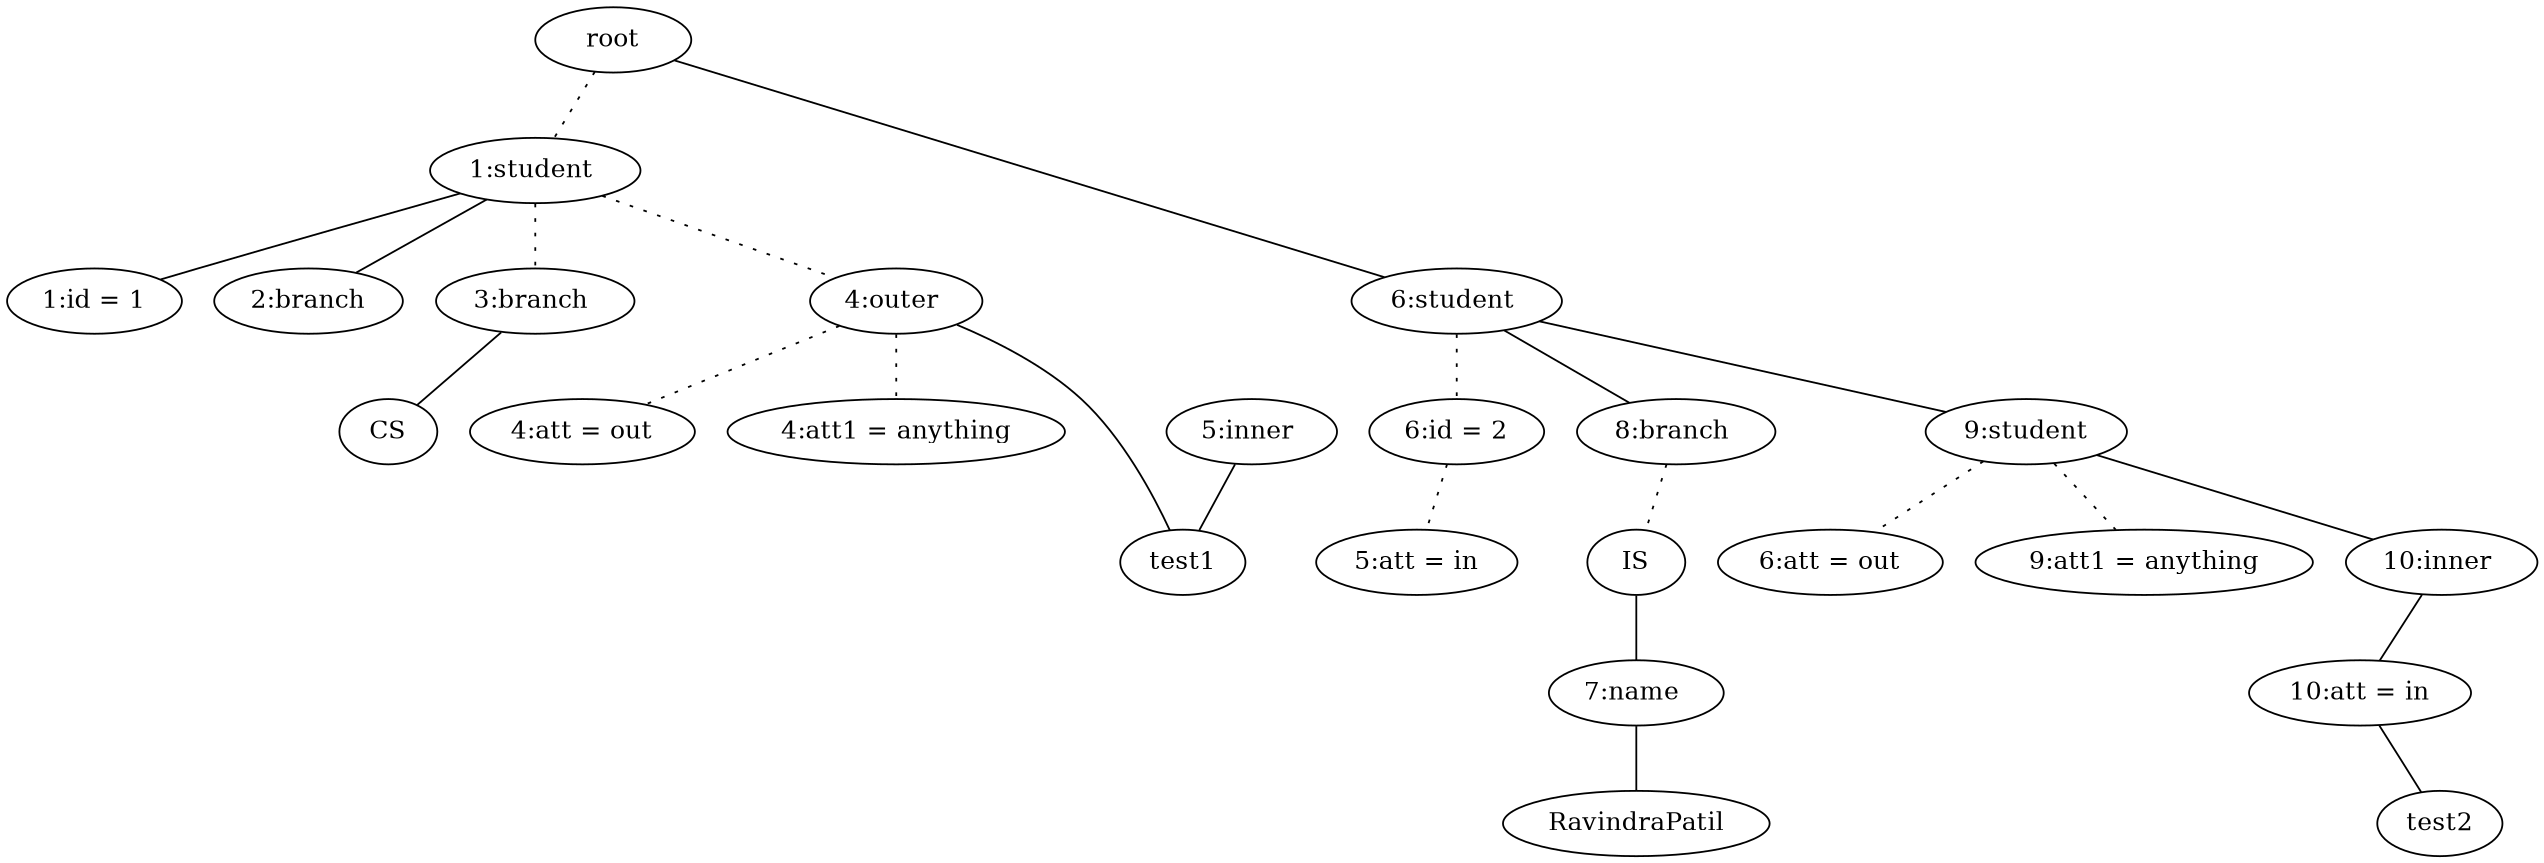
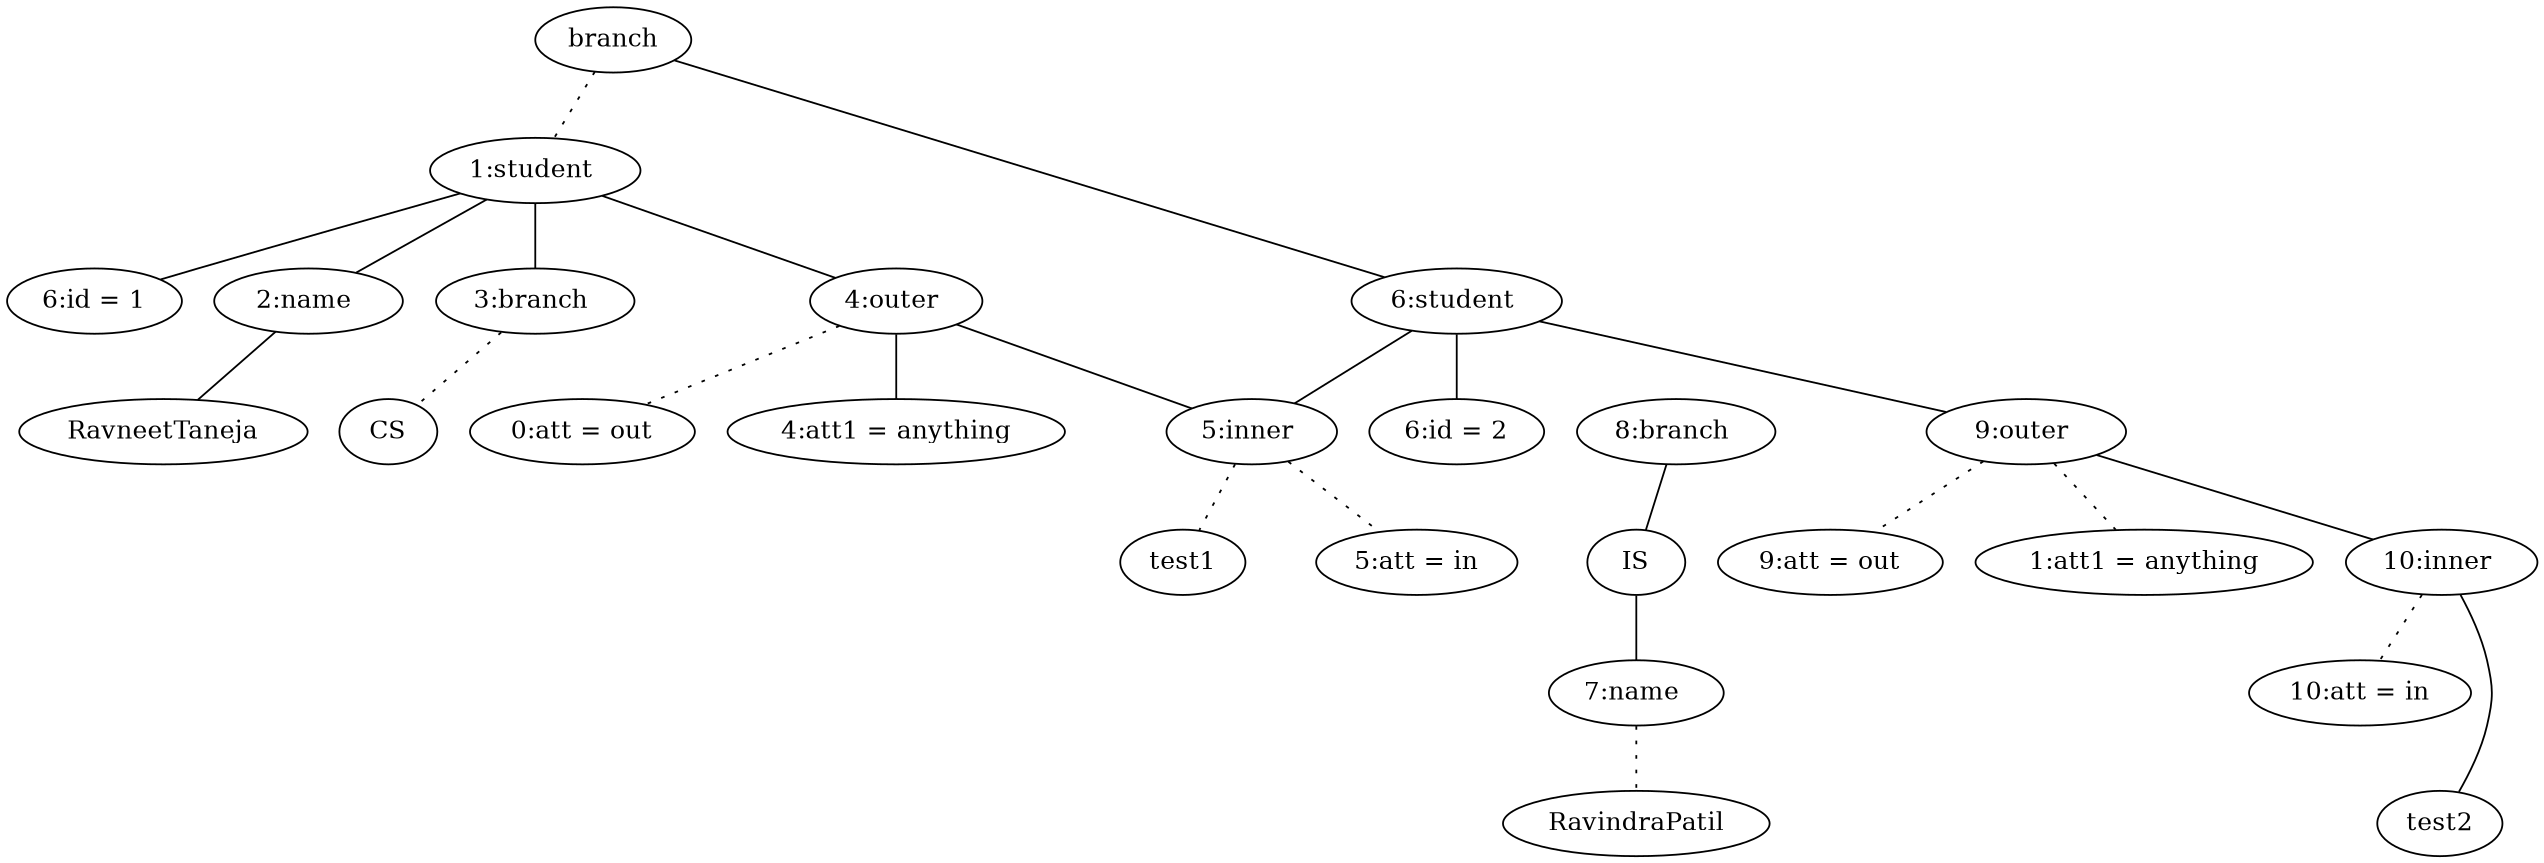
(613, 40) -> (613, 40)
(535, 236) -> (535, 236)
(719, 237) -> (719, 237)
(95, 301) -> (95, 301)
(309, 301) -> (309, 301)
(896, 367) -> (896, 367)
(1457, 367) -> (1457, 367)
(1567, 367) -> (1353, 367)
(459, 369) -> (459, 369)
(1086, 404) -> (1074, 366)
none -> (163, 432)
(582, 432) -> (582, 432)
(2026, 432) -> (2026, 432)
(1217, 497) -> (1217, 497)
(1437, 497) -> (1334, 497)
(1656, 497) -> (1656, 497)
(1830, 562) -> (1830, 562)
(2144, 562) -> (2144, 562)
(2401, 628) -> (2401, 628)
(1636, 758) -> (1636, 758)
(2400, 759) -> (2492, 694)
